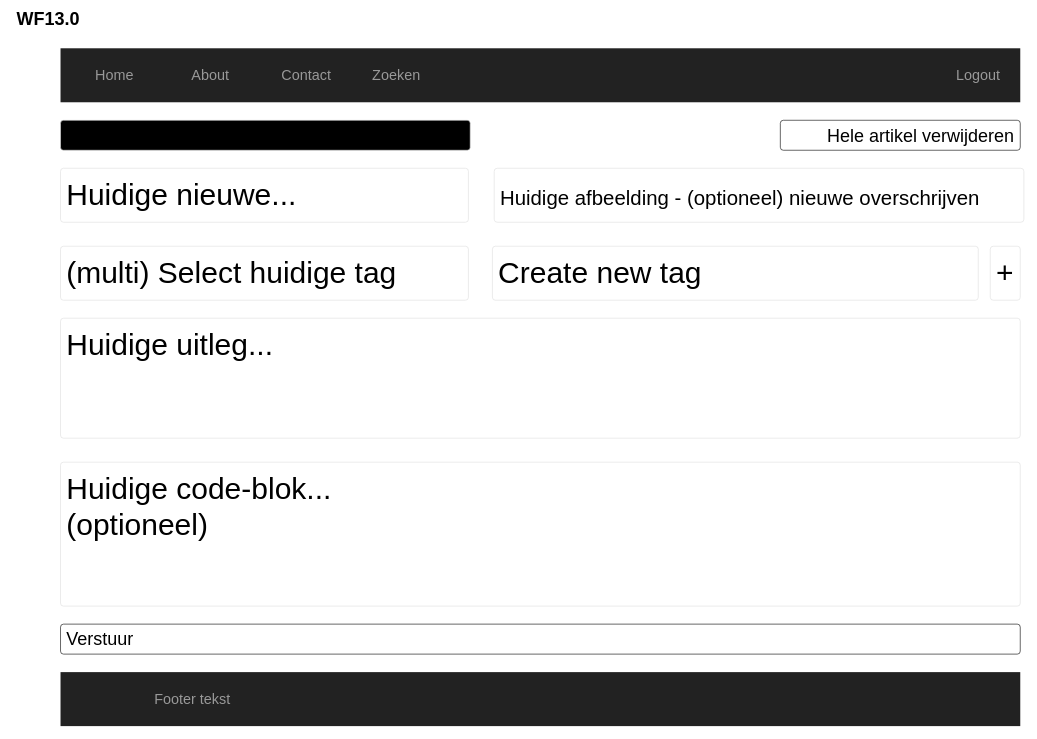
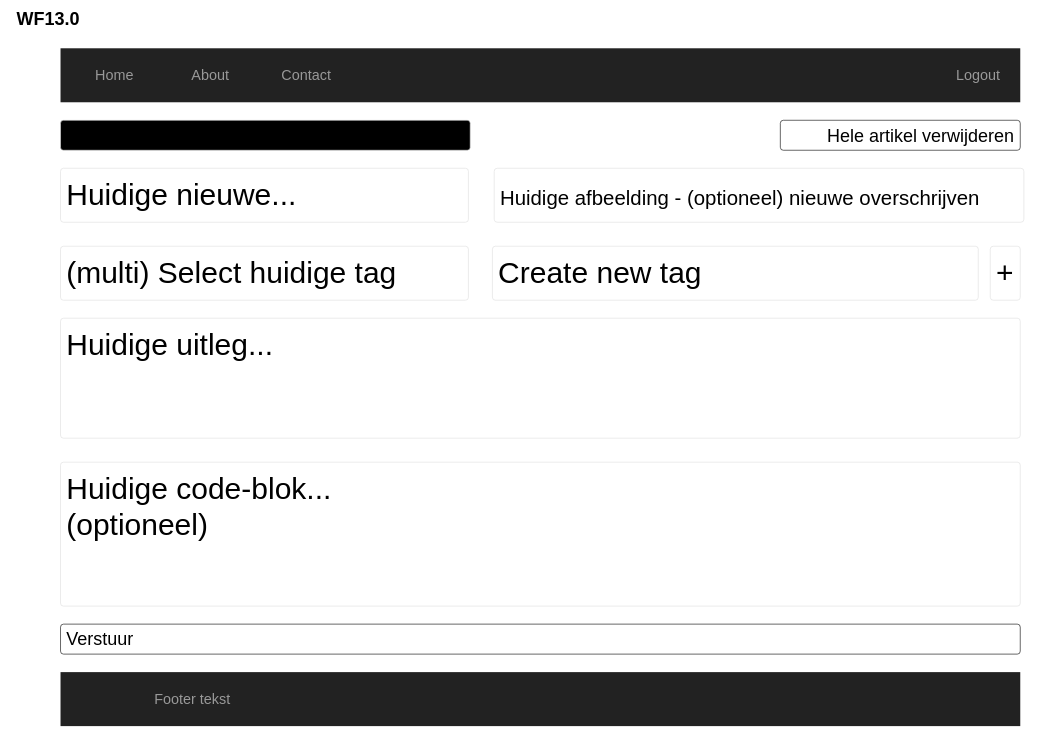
(396, 75) -> none
